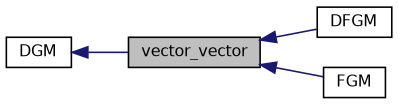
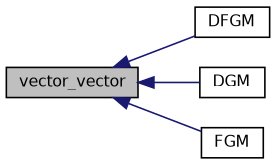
(108, 52) -> (177, 82)
